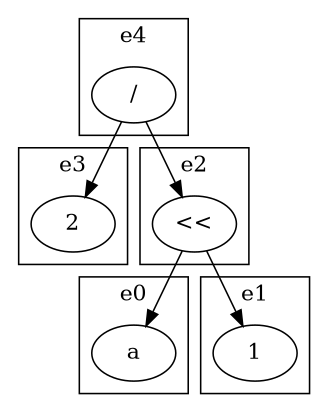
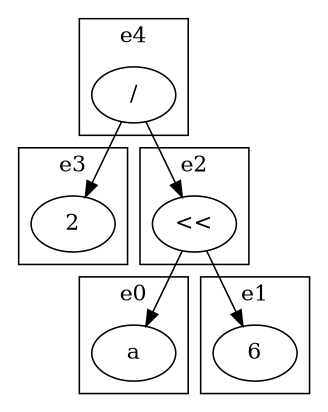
(255, 353) -> (255, 353)
